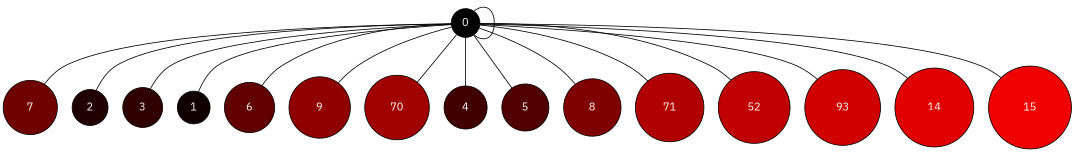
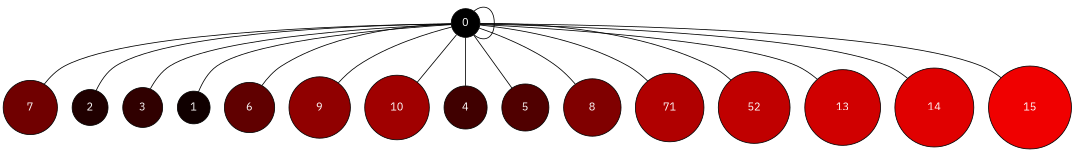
(397, 107) -> (397, 107)
(843, 107) -> (843, 107)
